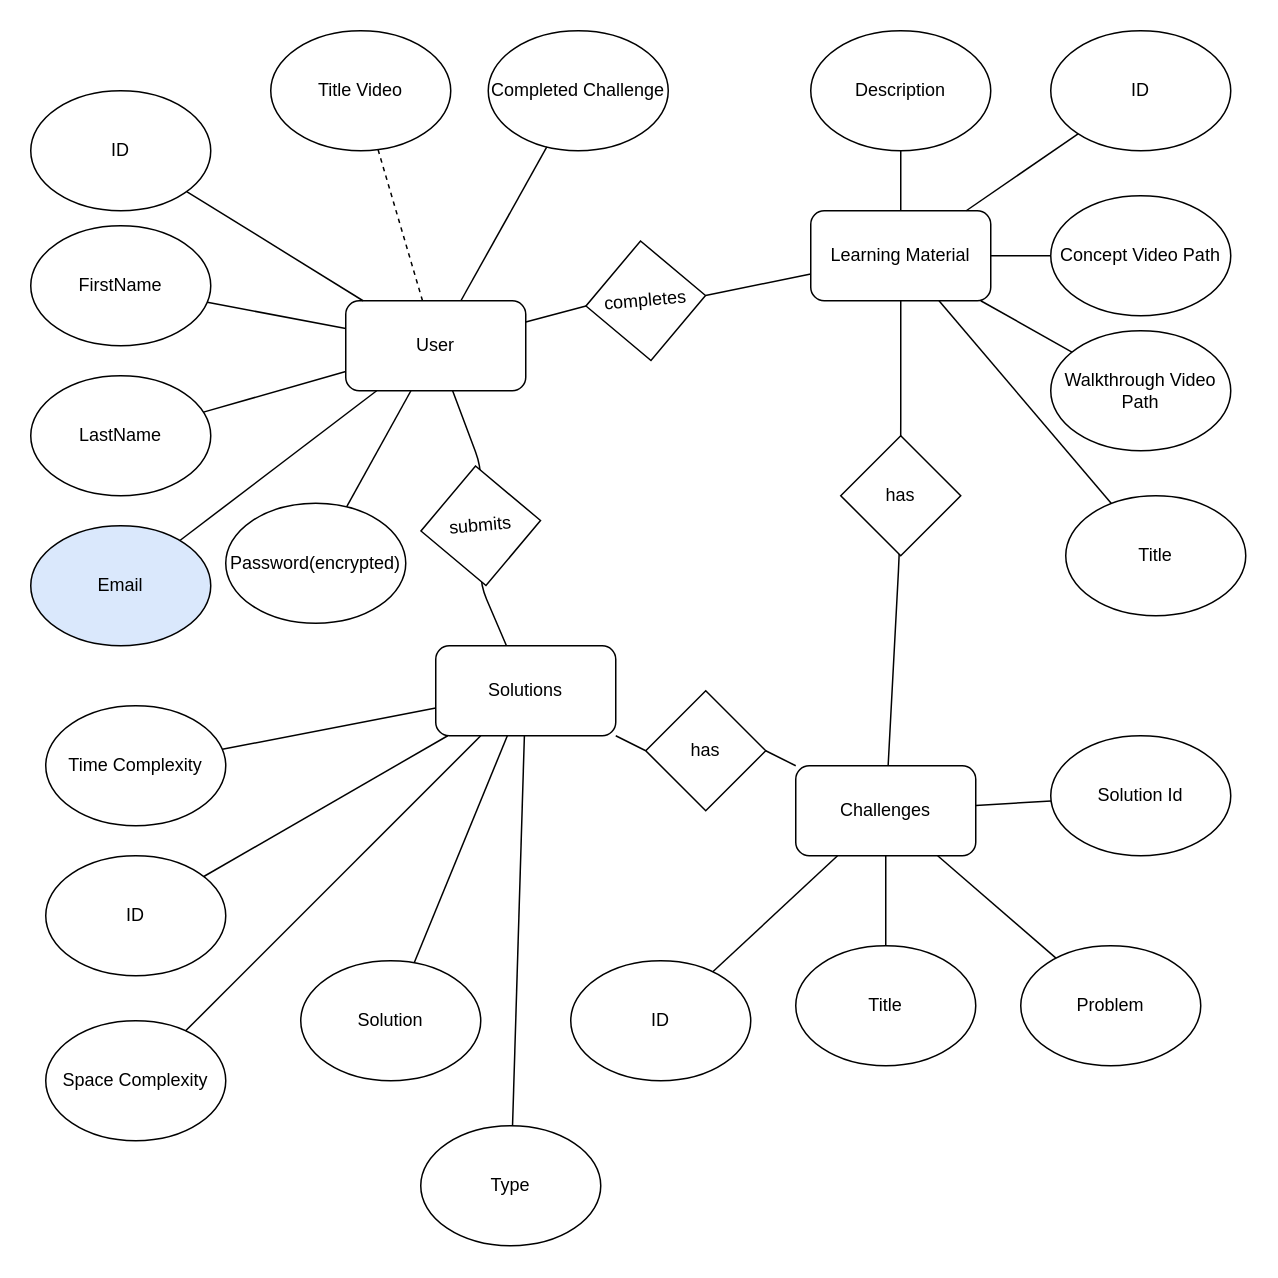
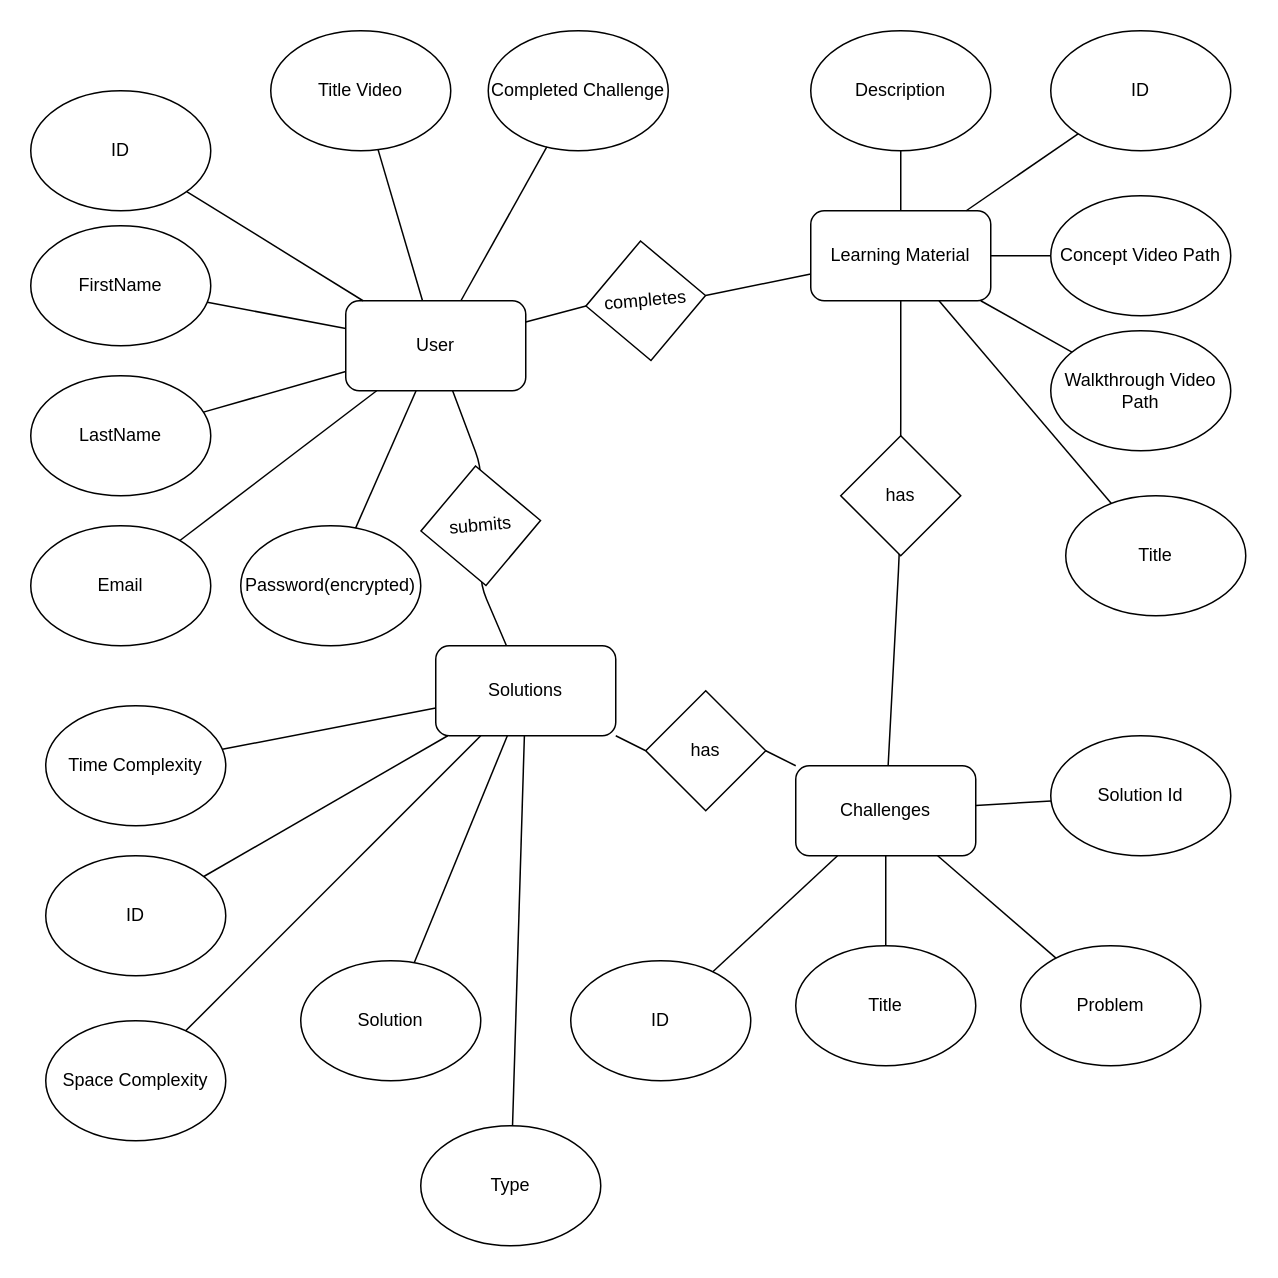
(400, 225) -> (400, 225)
(316, 563) -> (331, 586)
(121, 586) -> (121, 586)
